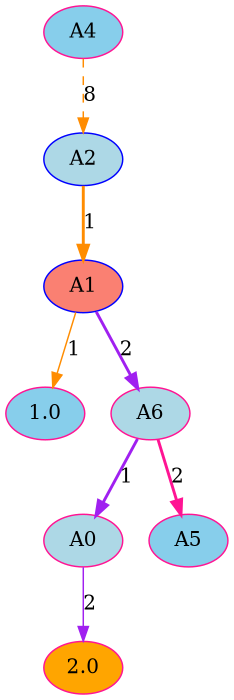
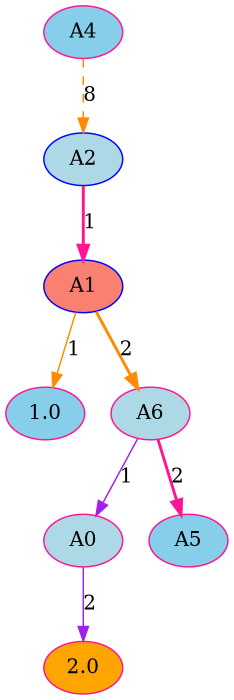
(83, 215) -> (83, 215)
(113, 344) -> (113, 344)
(120, 471) -> (120, 471)
